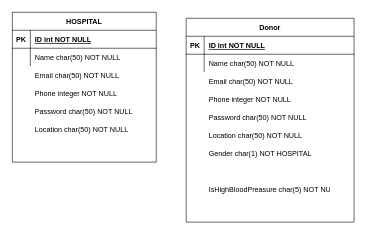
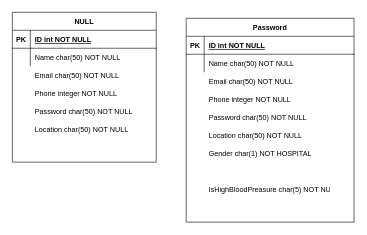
(84, 22) -> (84, 22)
(270, 28) -> (270, 28)
